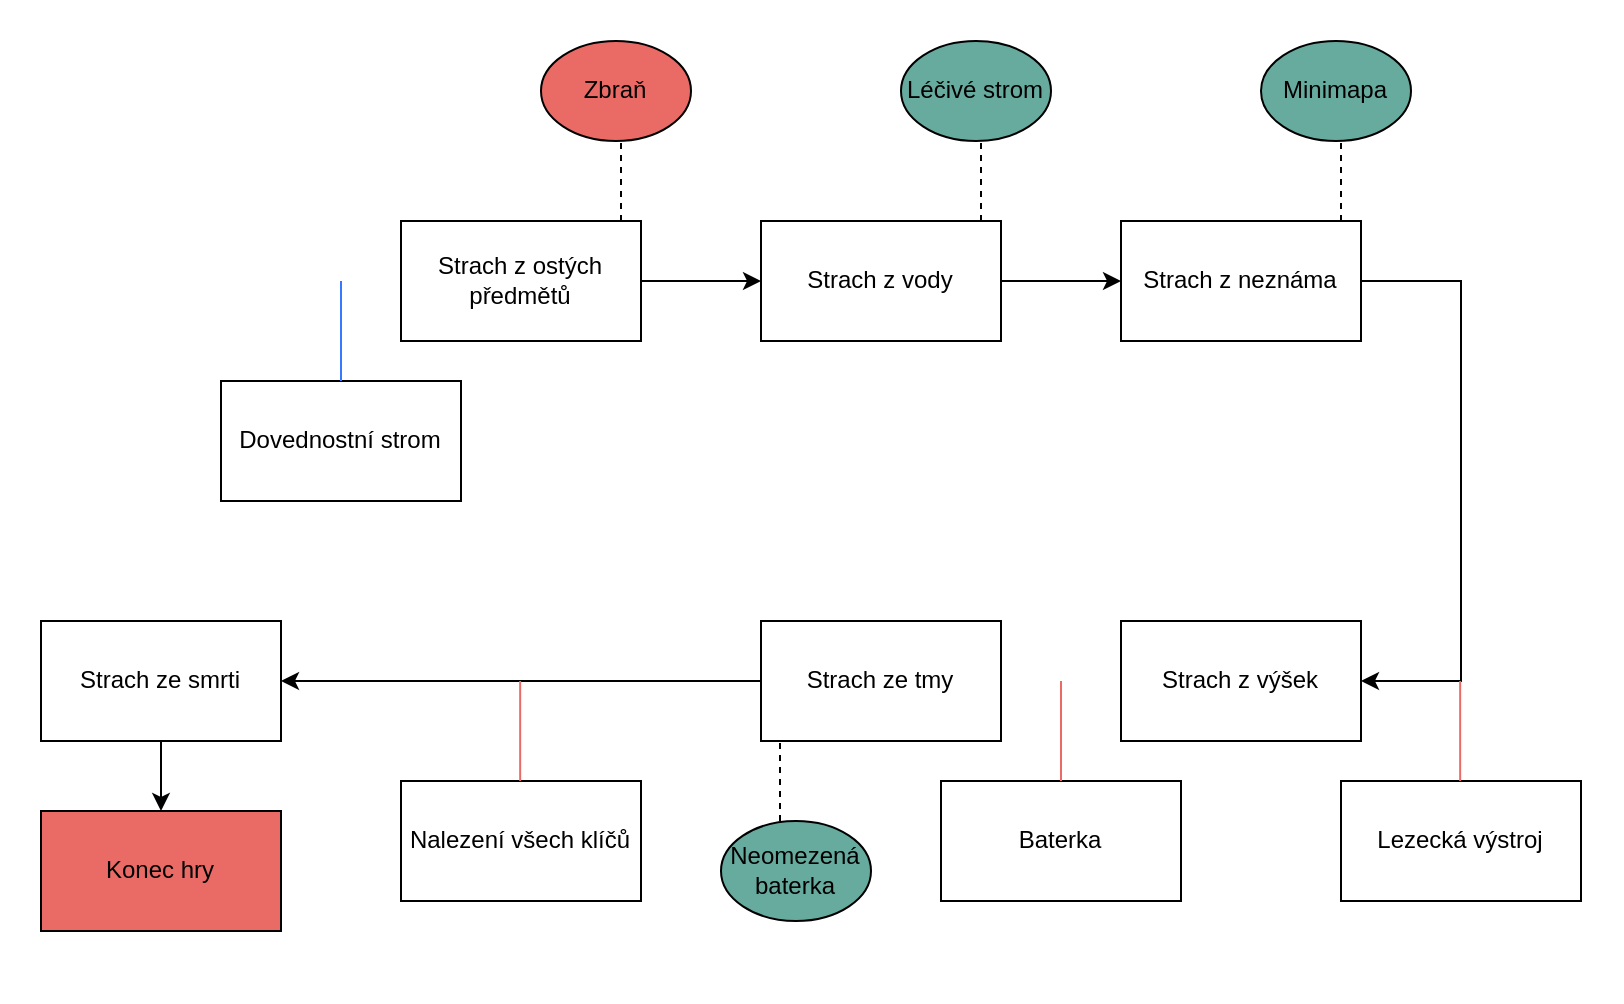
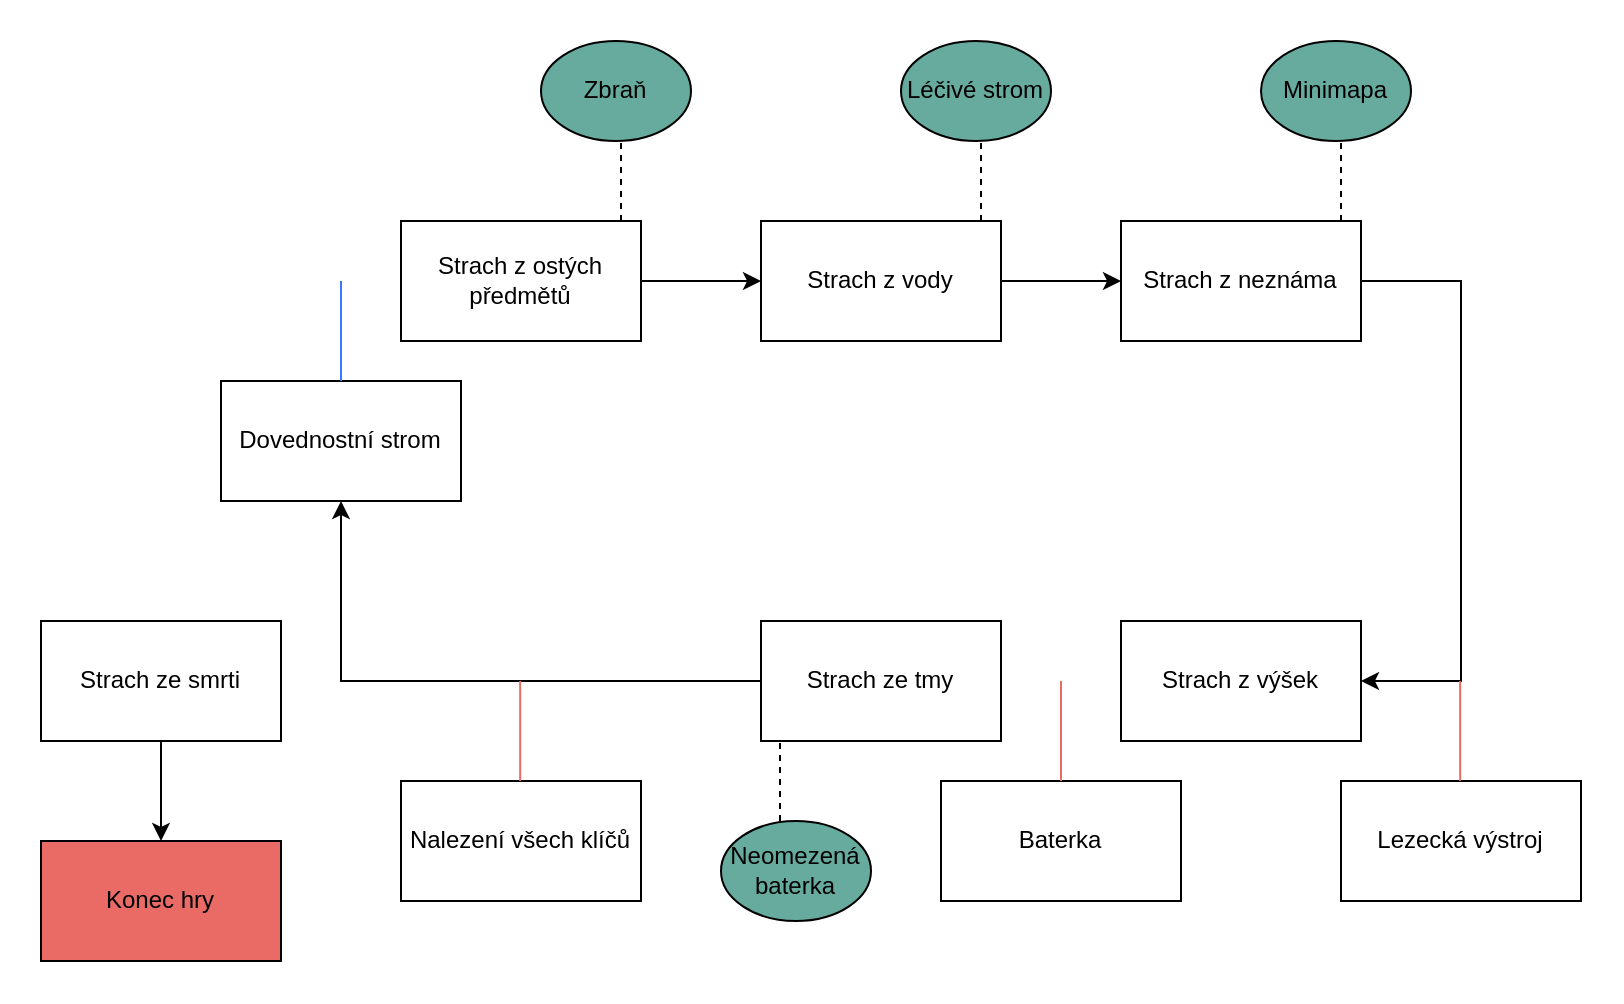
(616, 91) -> (616, 91)
(319, 681) -> (341, 599)
(161, 871) -> (161, 901)
